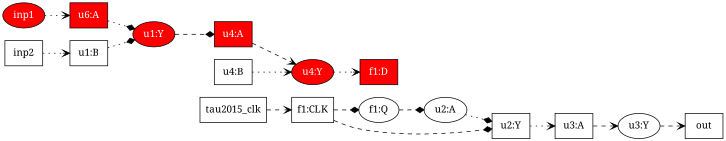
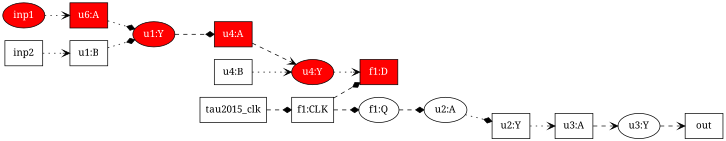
(275, 110) -> (275, 110)
(408, 134) -> (343, 93)
